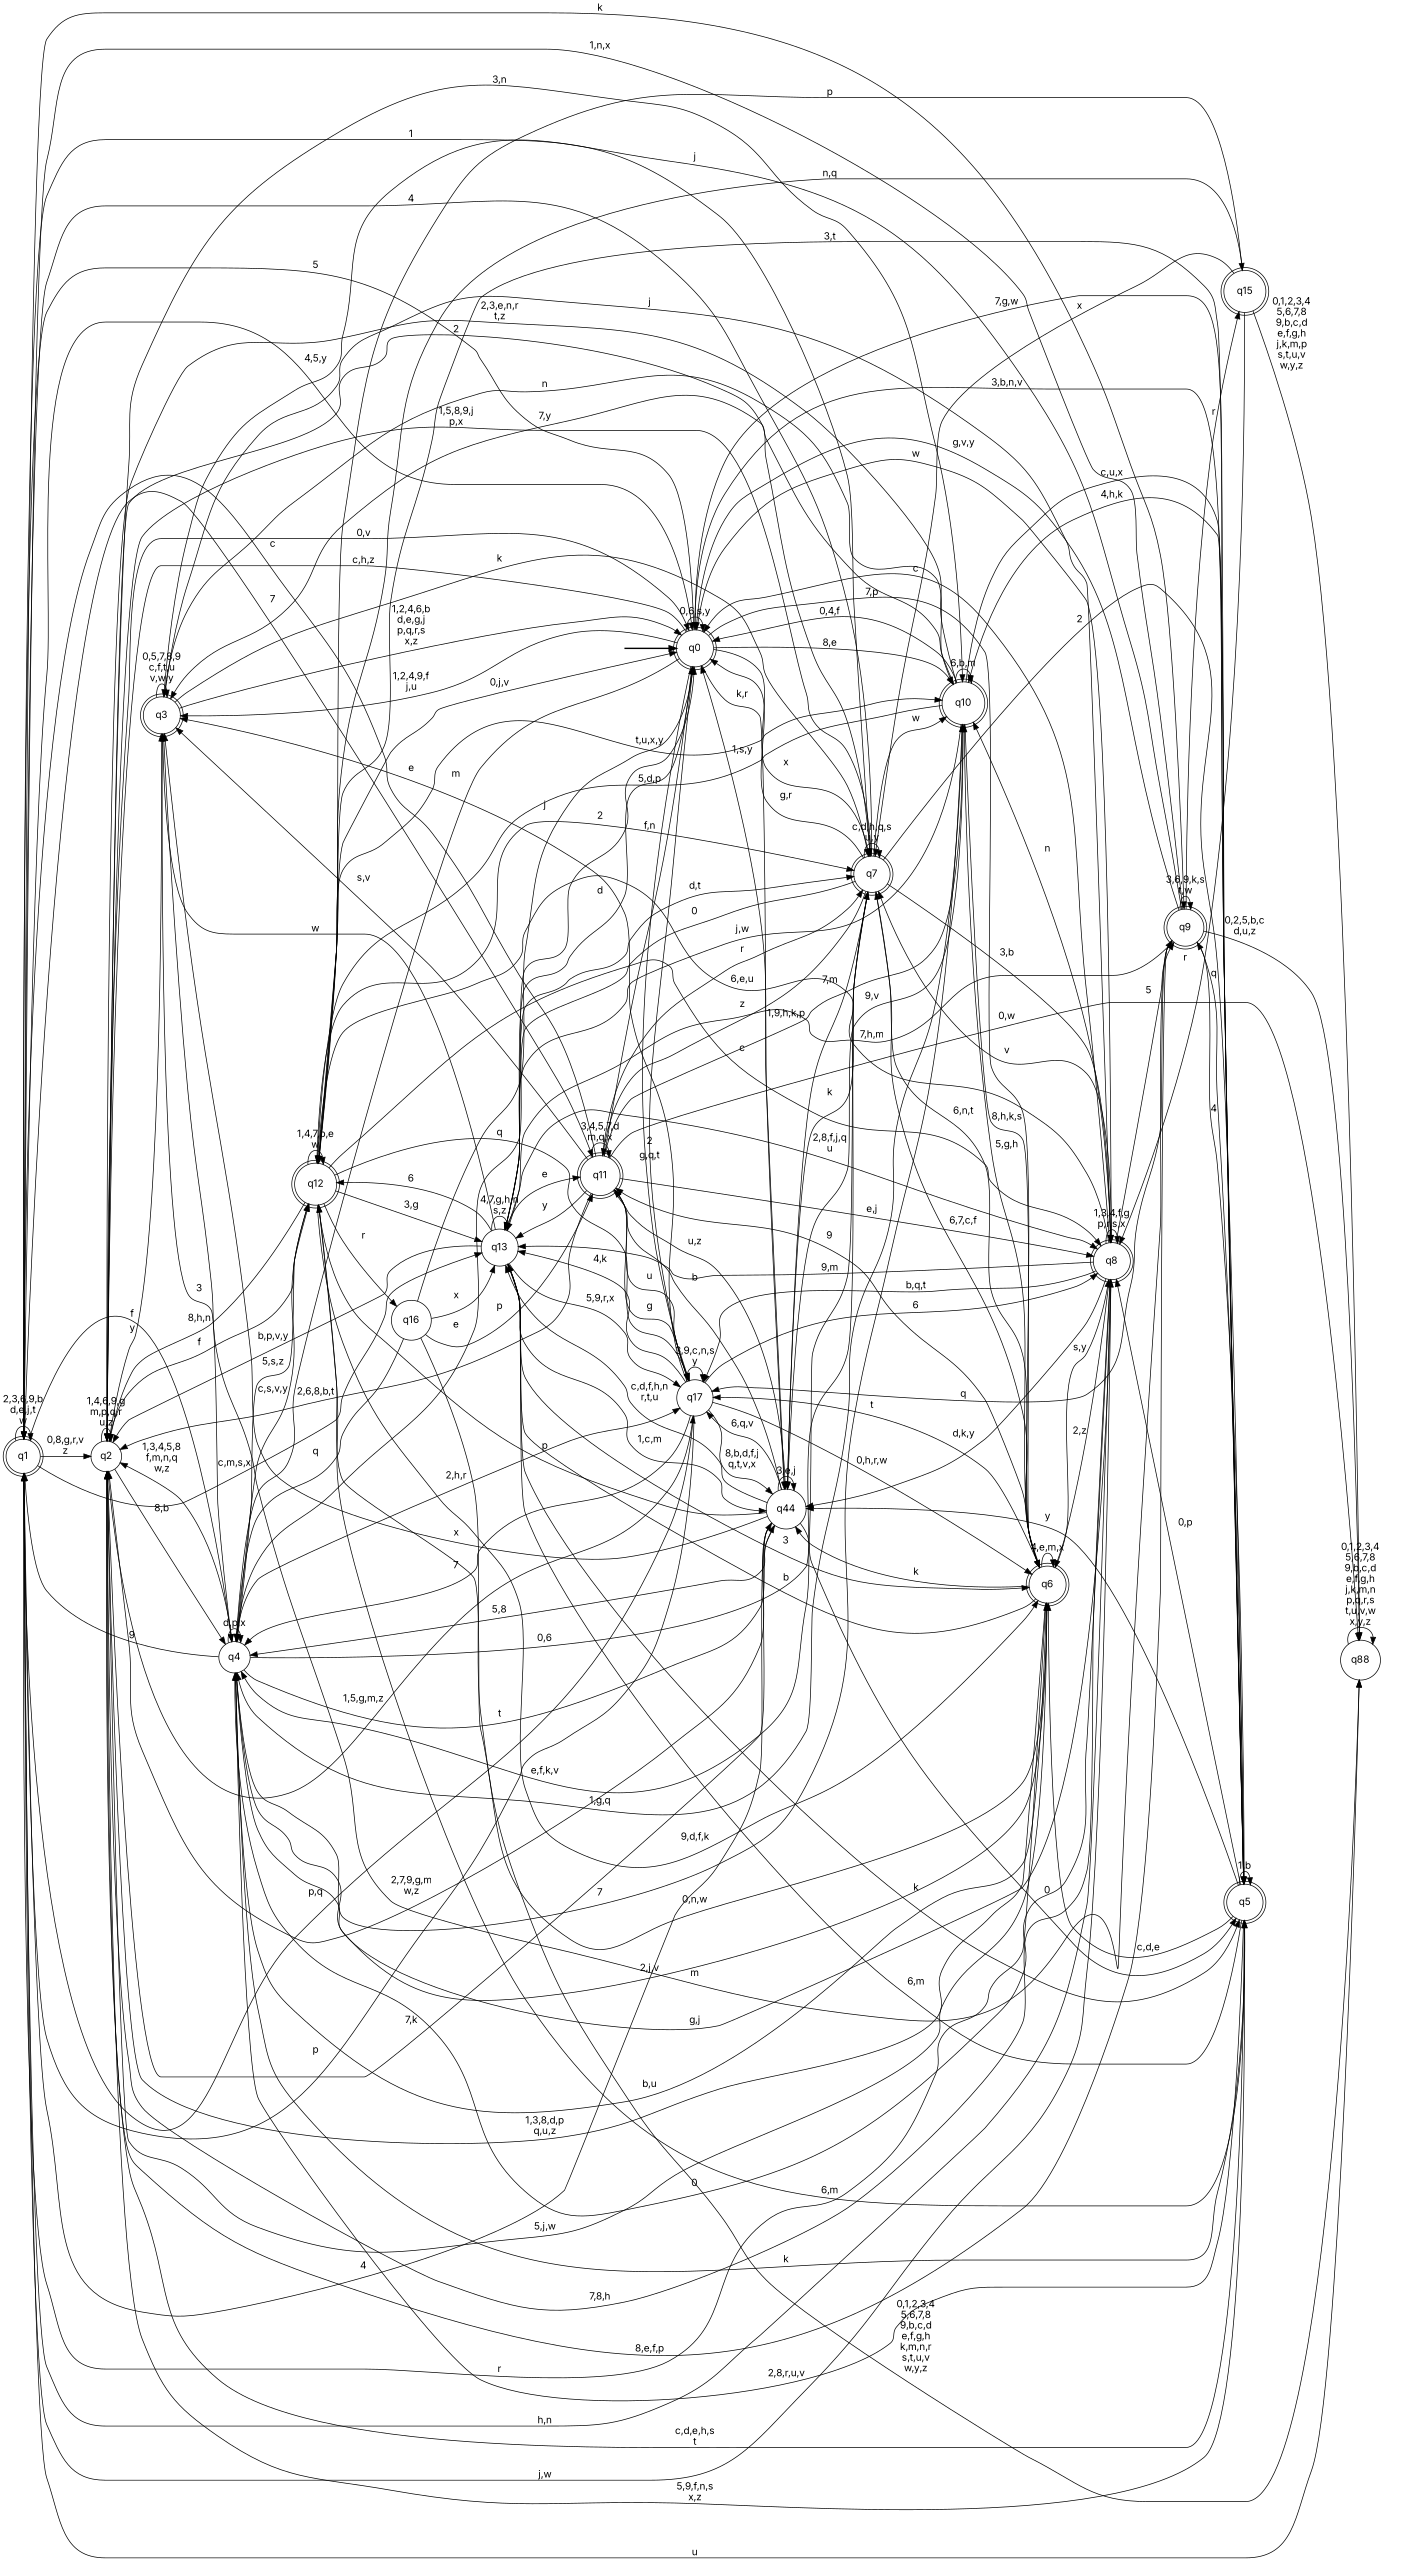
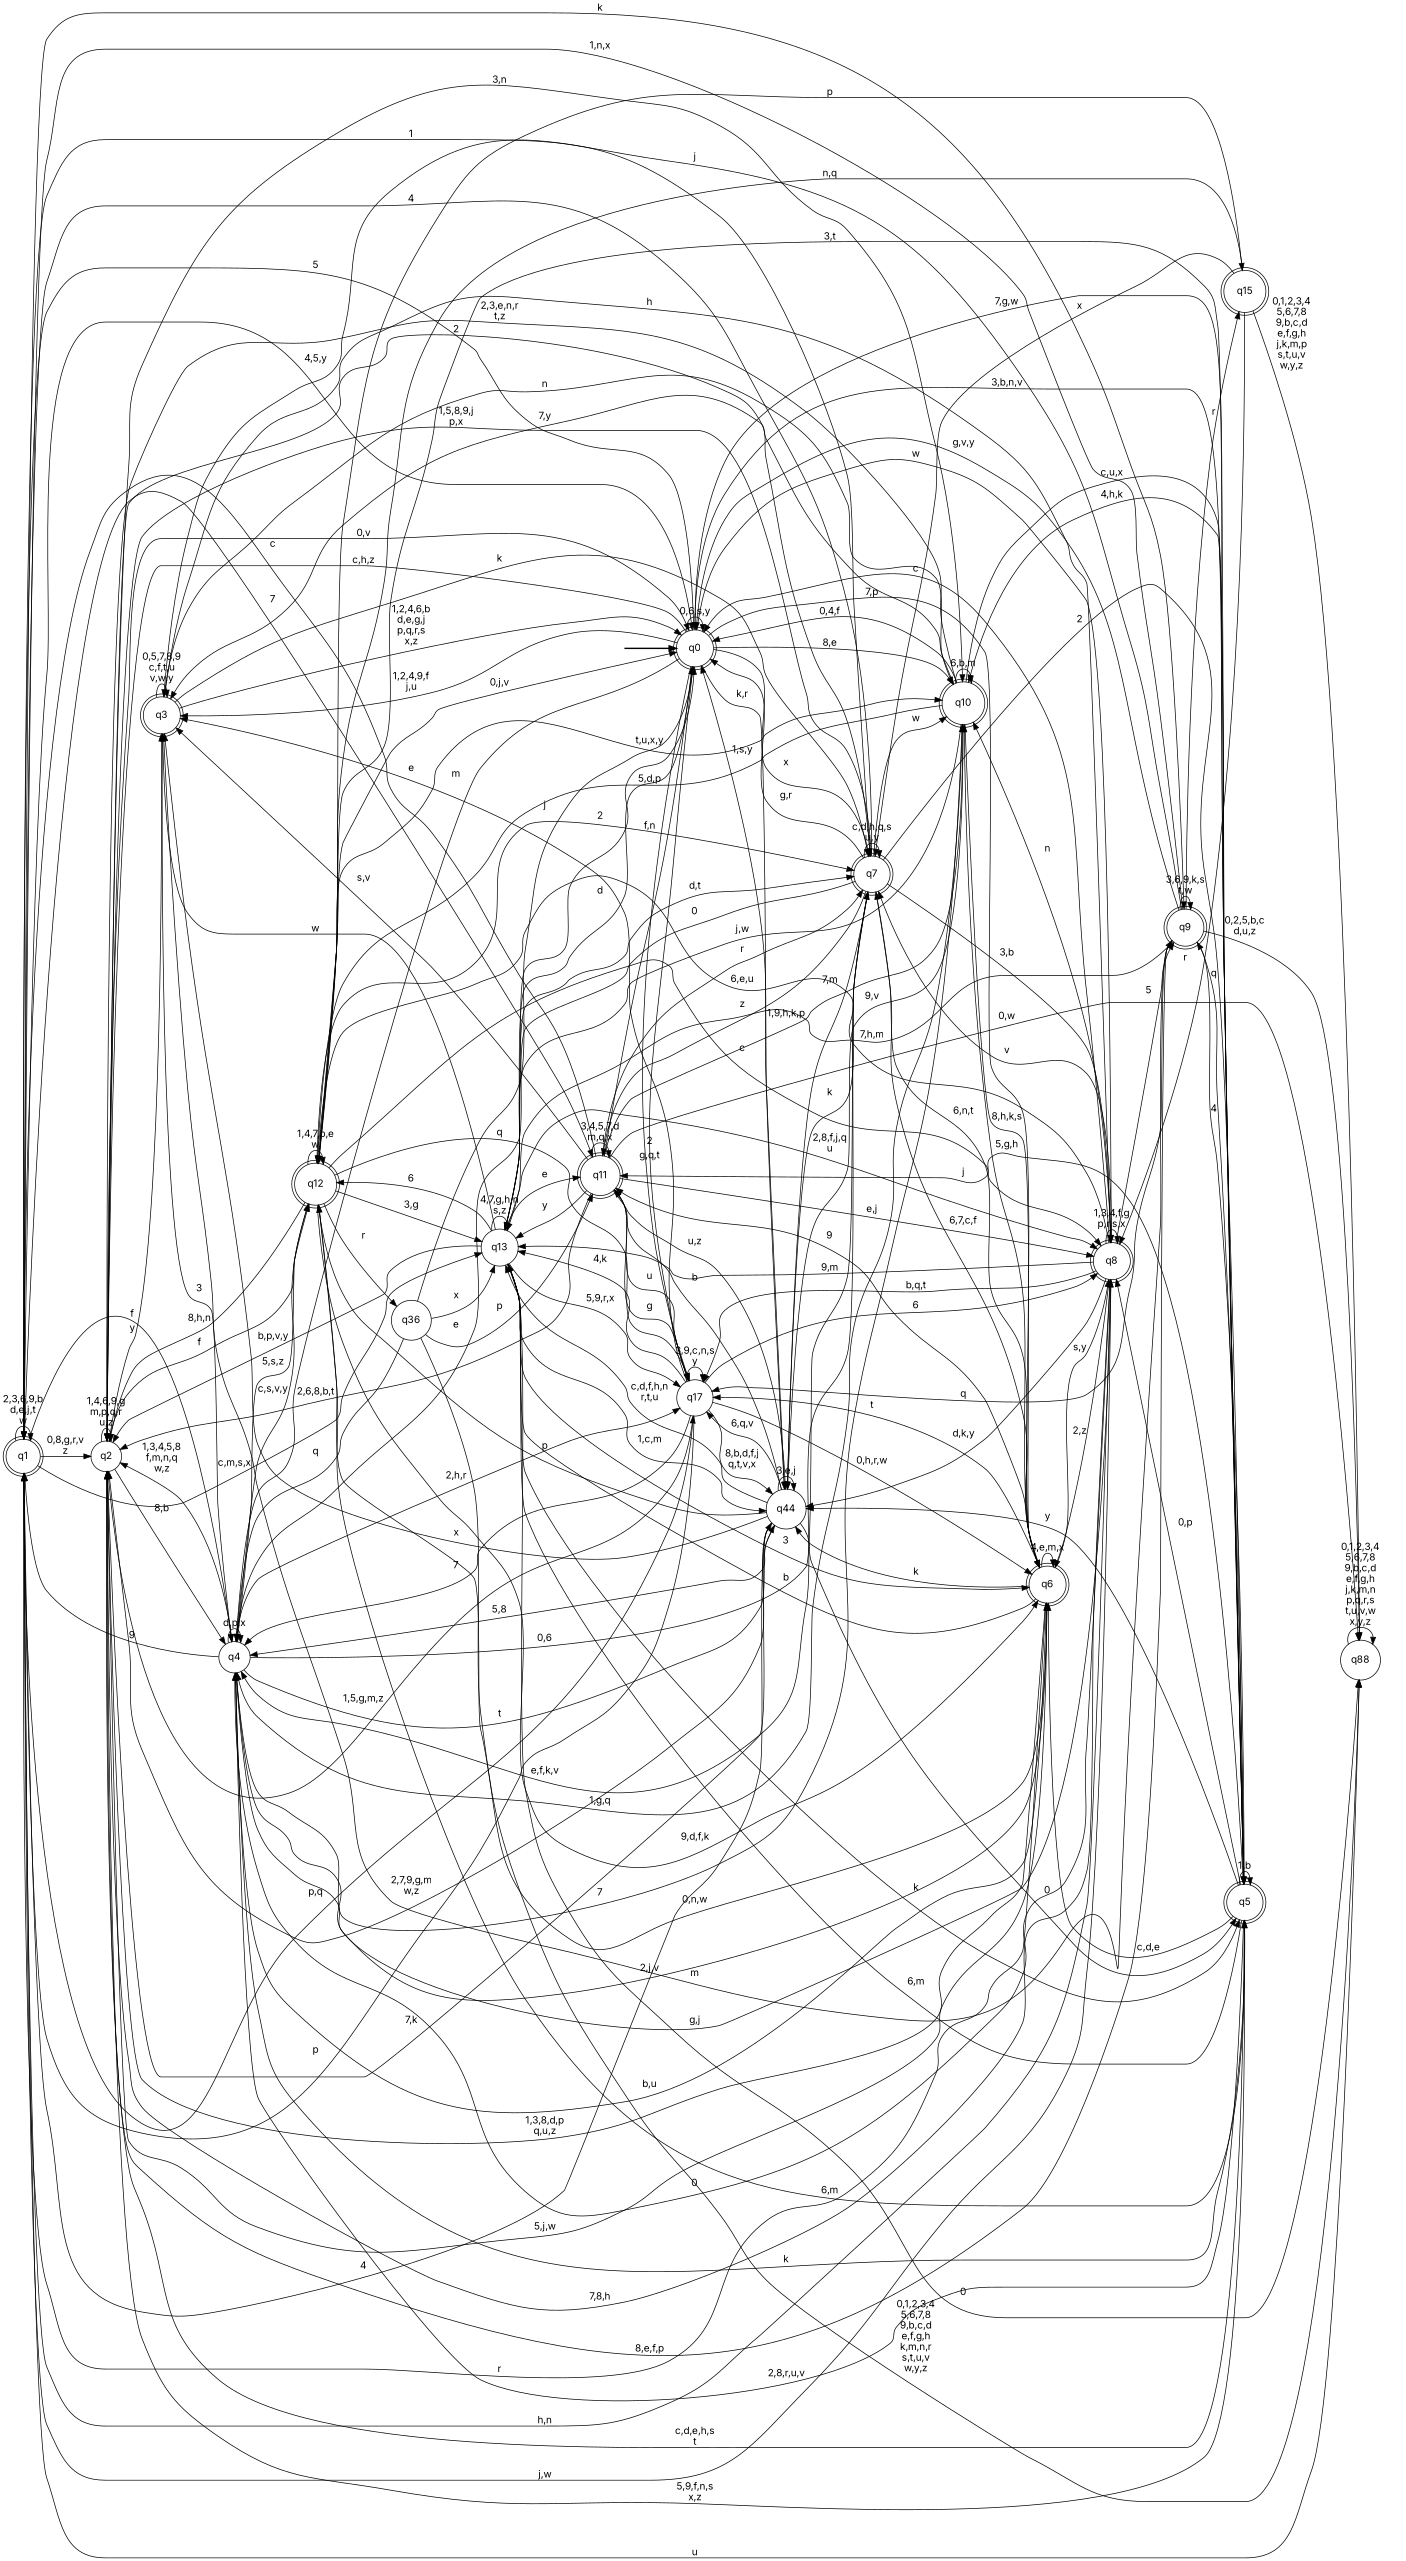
(650, 302) -> (650, 302)
none -> (1171, 1304)
(411, 1320) -> (411, 1320)
none -> (874, 2197)
